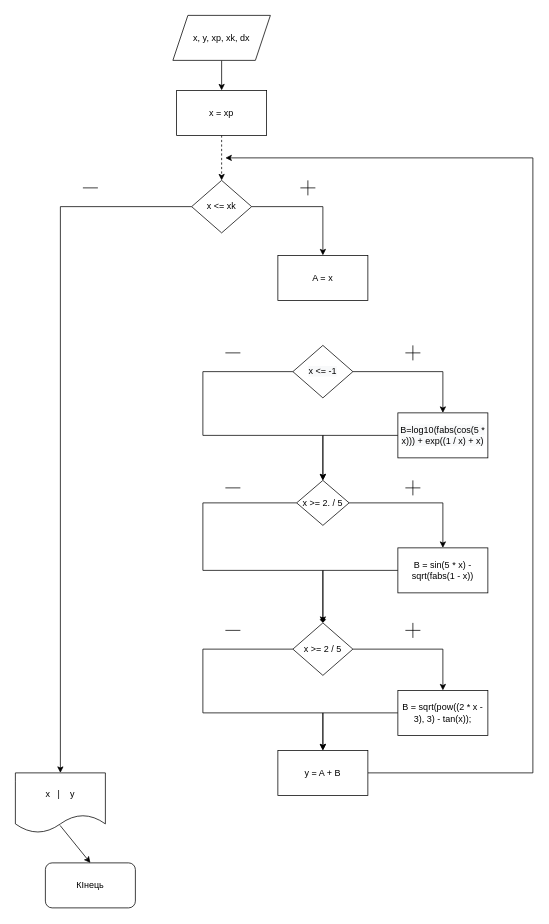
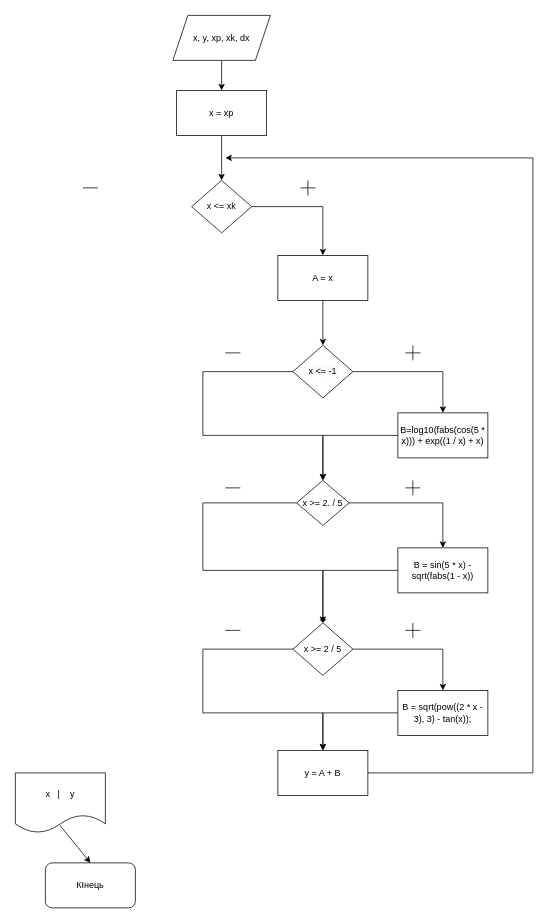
(222, 155) -> (222, 155)
none -> (323, 339)
(60, 422) -> none
